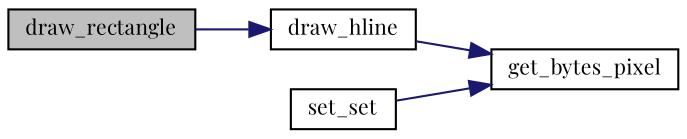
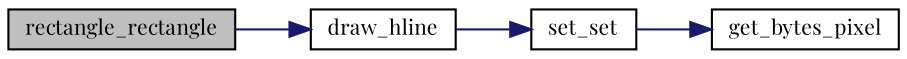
(102, 29) -> (122, 29)
(443, 46) -> (483, 29)
